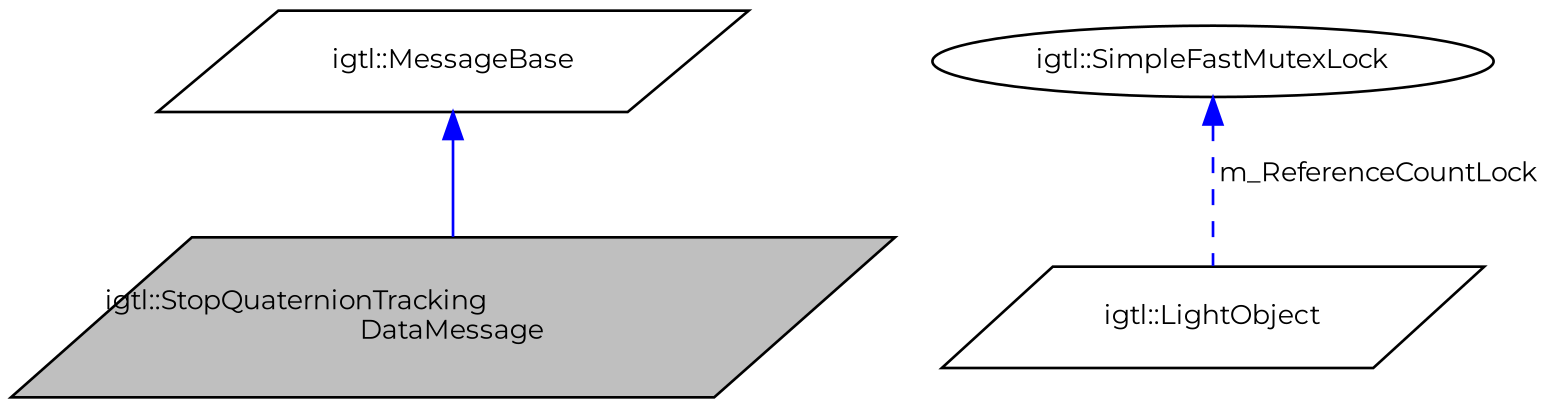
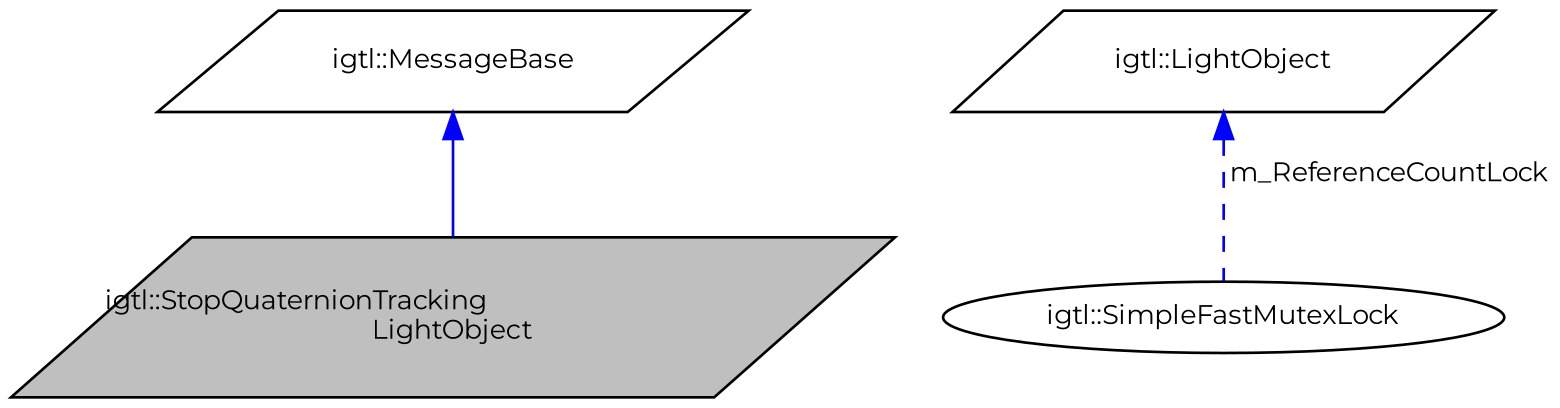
(1213, 196) -> (1224, 210)
(453, 317) -> (453, 317)
